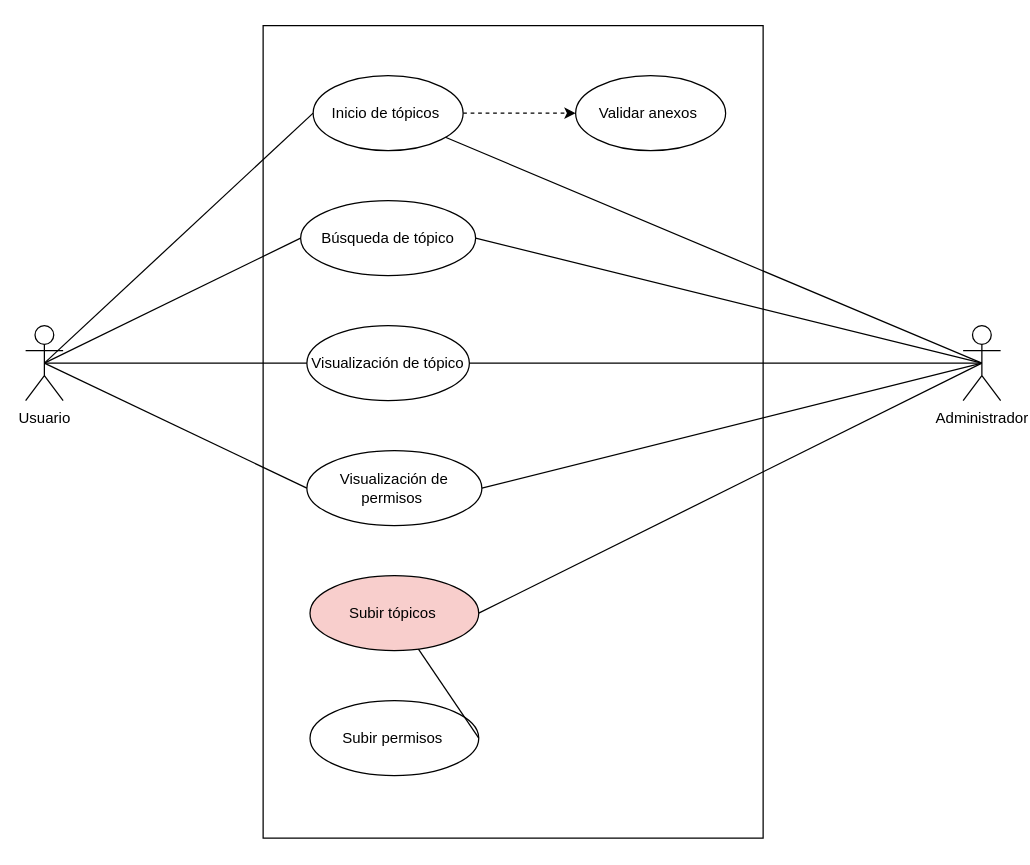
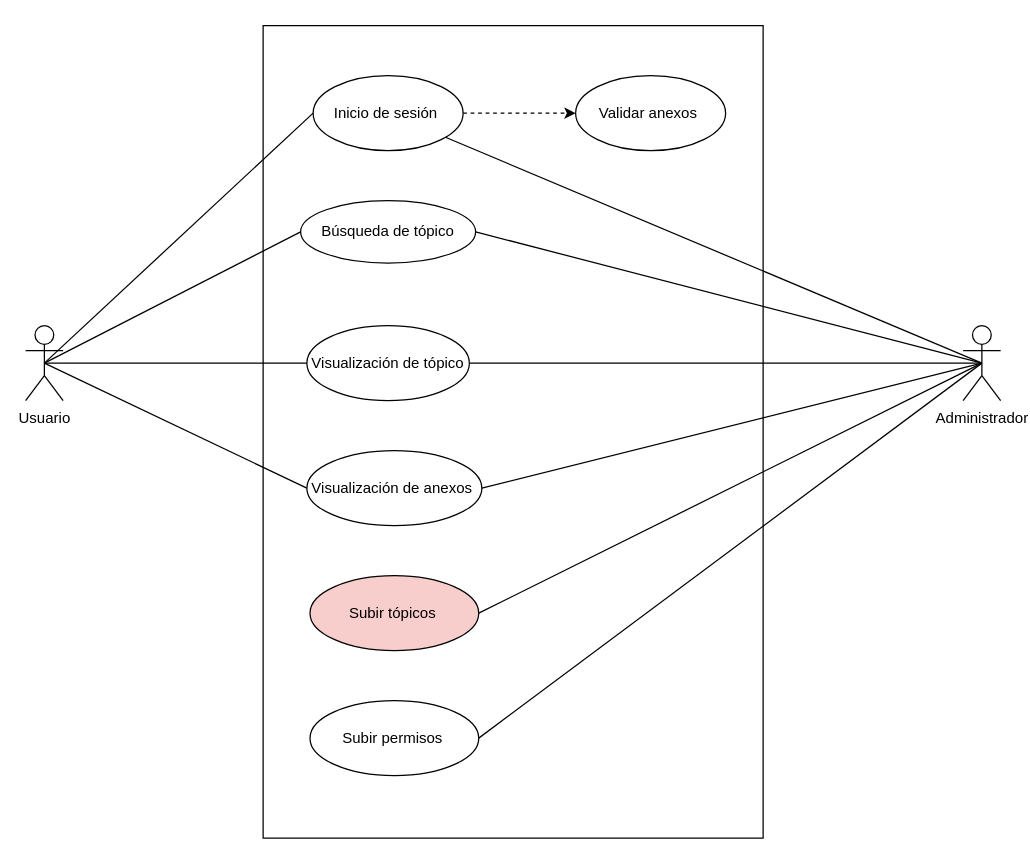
(388, 113) -> (388, 113)
(388, 238) -> (388, 232)
(394, 488) -> (394, 488)
(449, 694) -> (727, 553)
